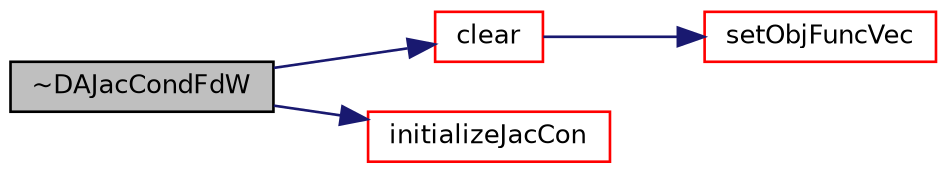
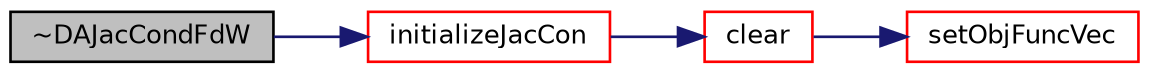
(341, 58) -> (644, 37)
